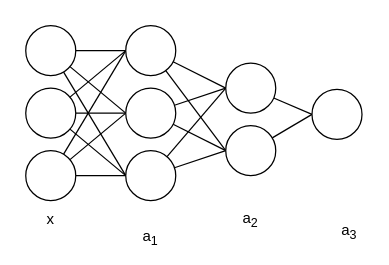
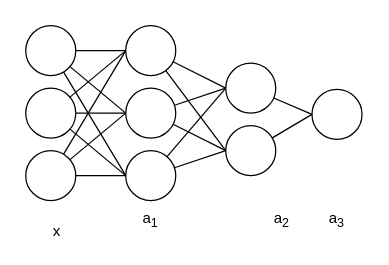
(51, 219) -> (57, 232)
(251, 219) -> (282, 219)
(349, 232) -> (337, 219)
(151, 238) -> (151, 219)
